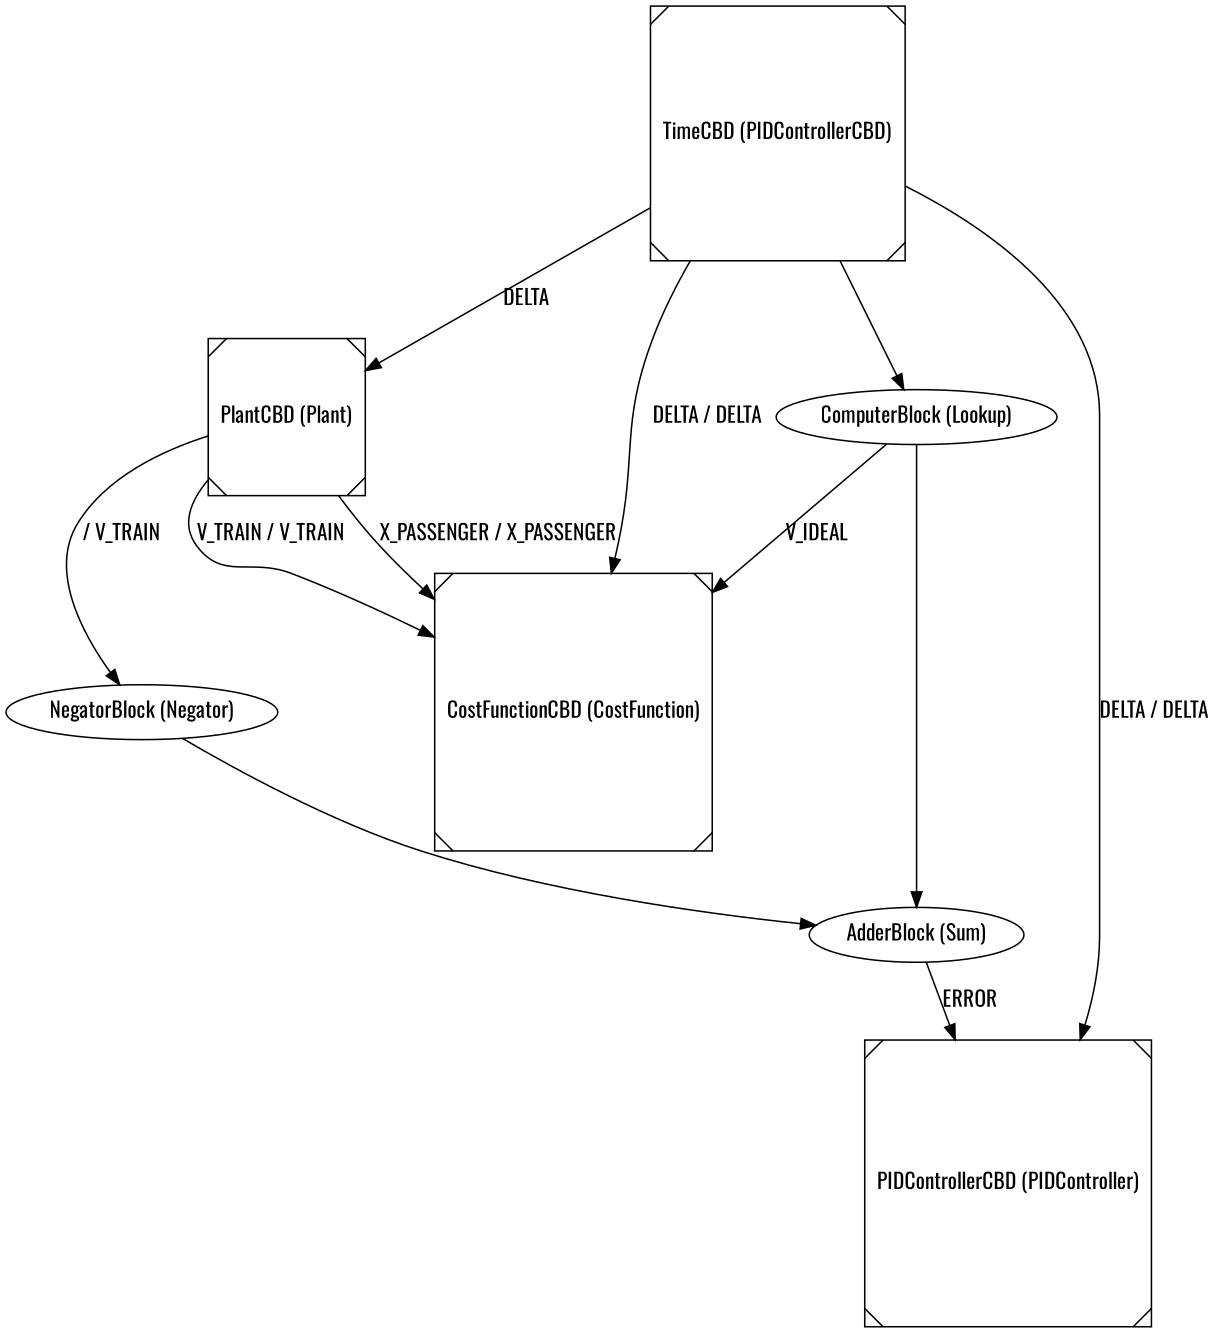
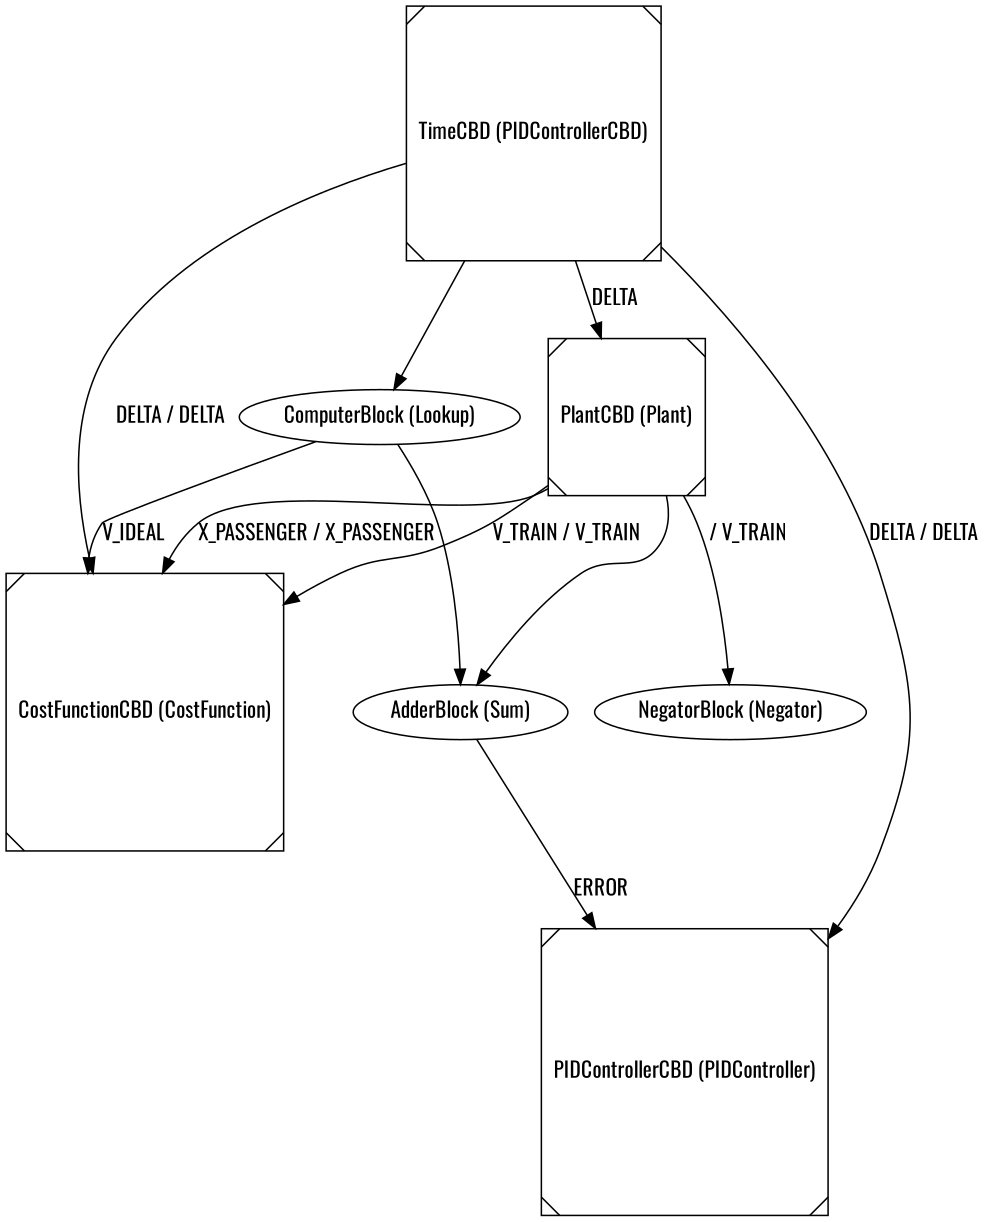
(480, 868) -> (581, 573)
